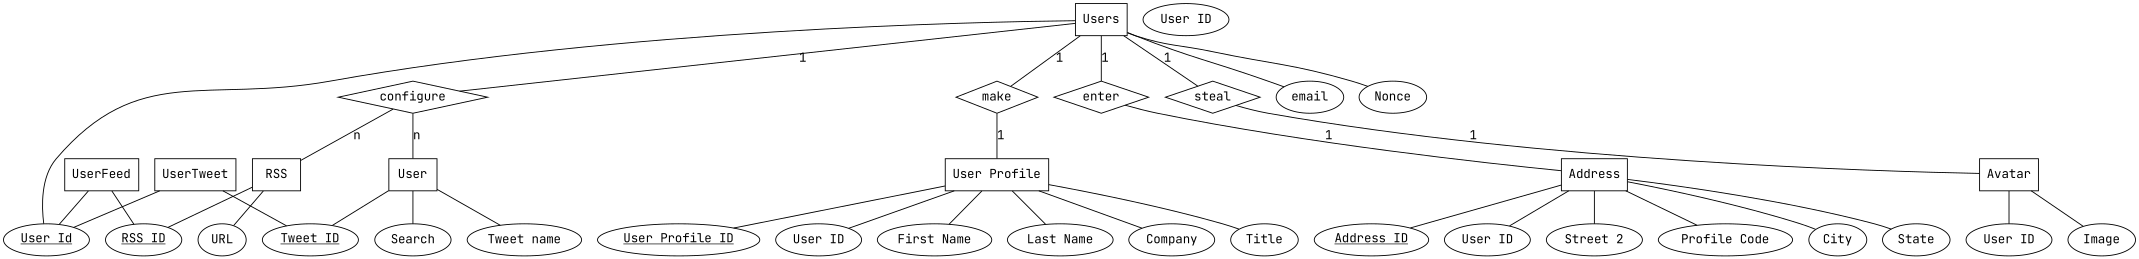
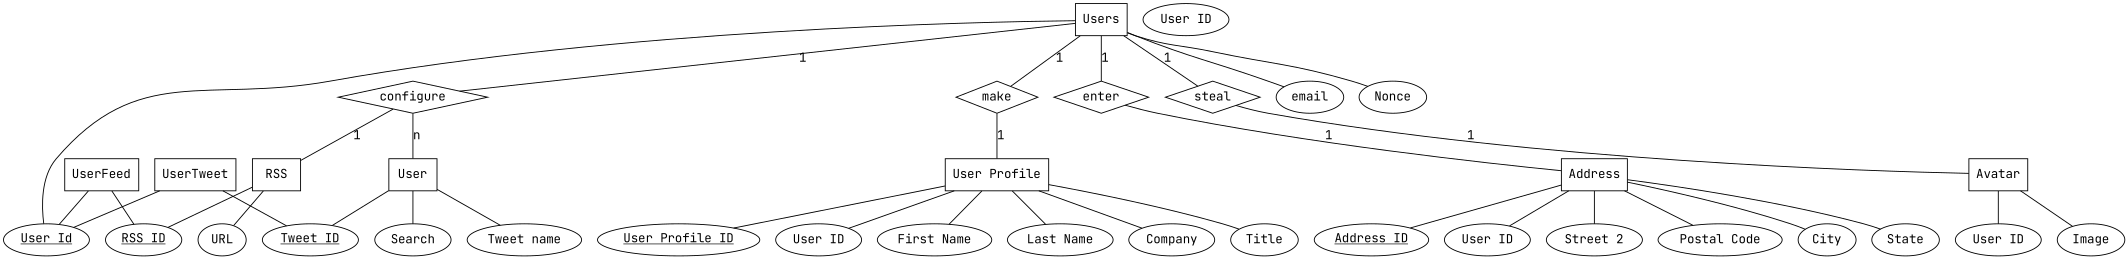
(357, 136) -> (357, 136)
(1725, 240) -> (1720, 240)
